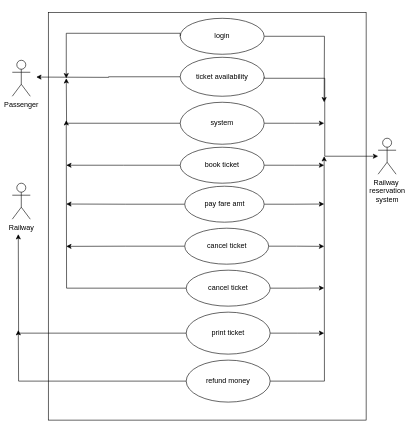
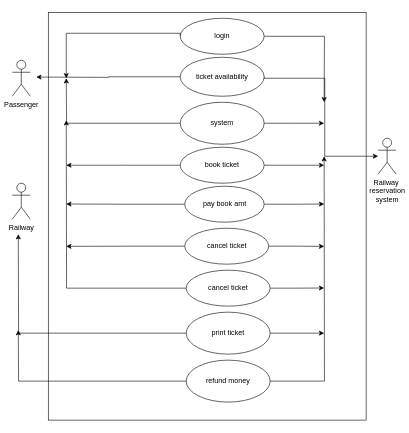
(225, 204) -> (225, 204)
